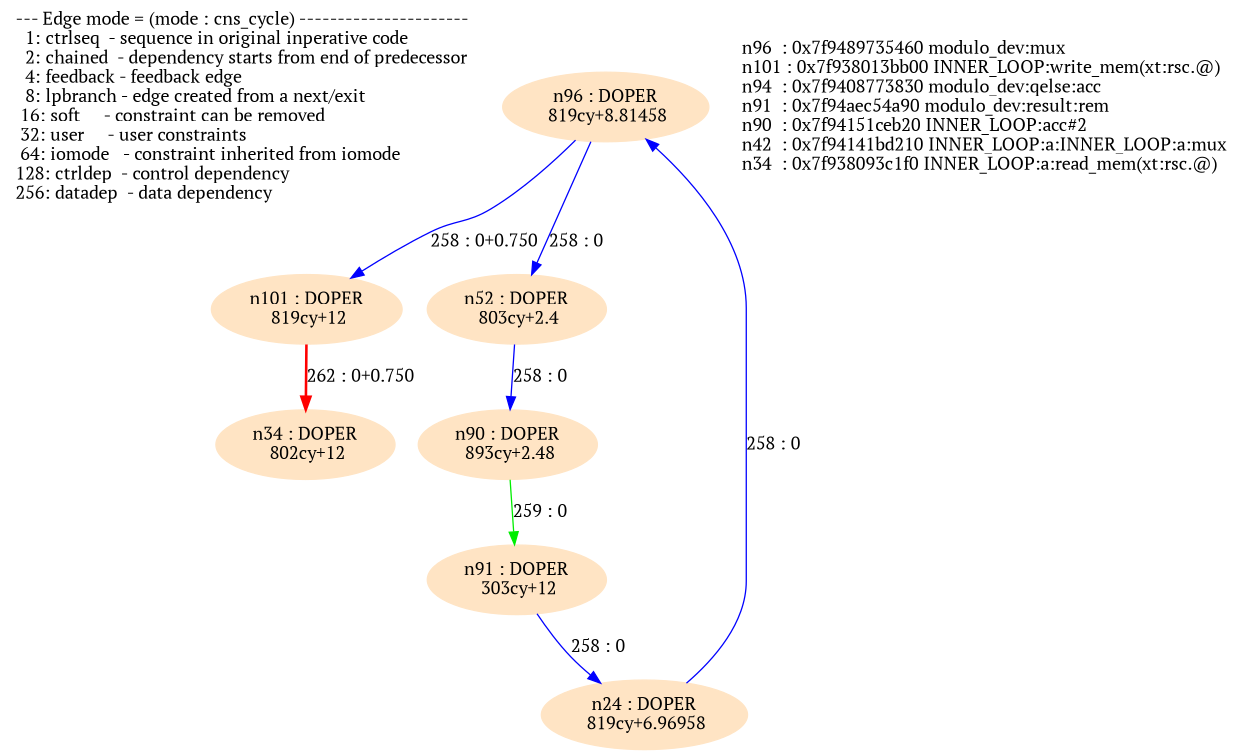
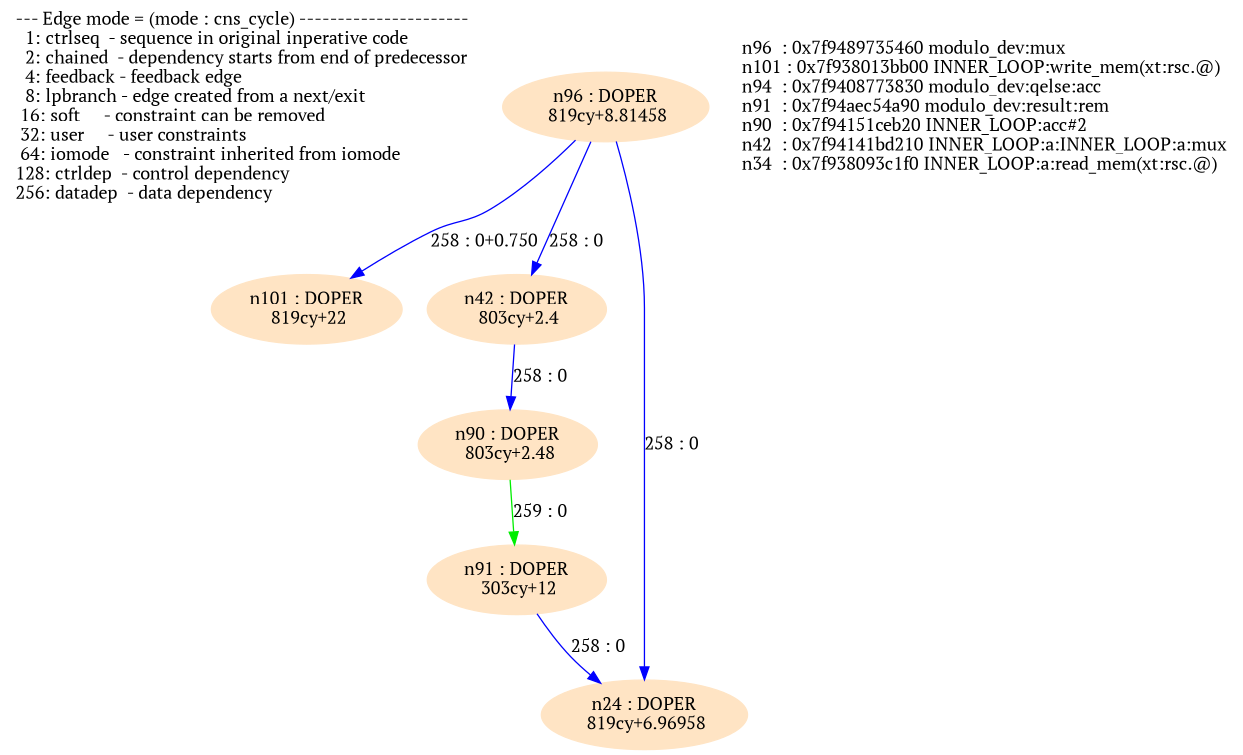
(307, 309) -> (307, 309)
(517, 309) -> (517, 309)
(746, 411) -> (644, 403)
(305, 445) -> none
(508, 445) -> (508, 445)
